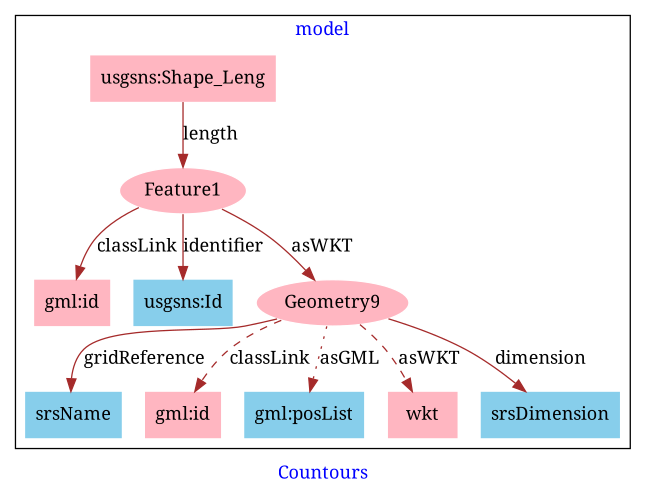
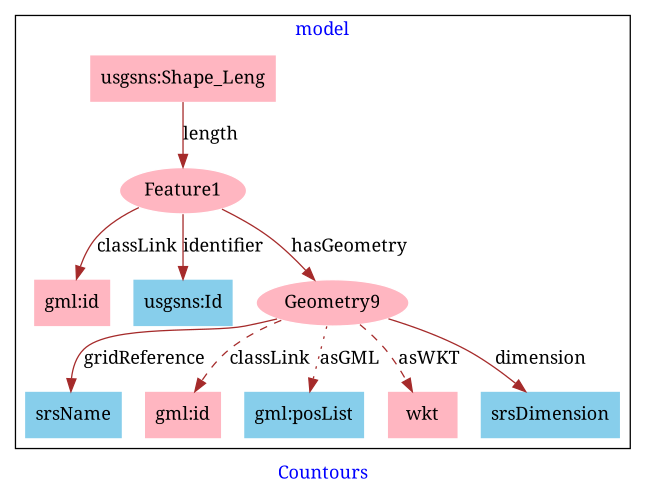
(322, 247) -> (350, 247)
